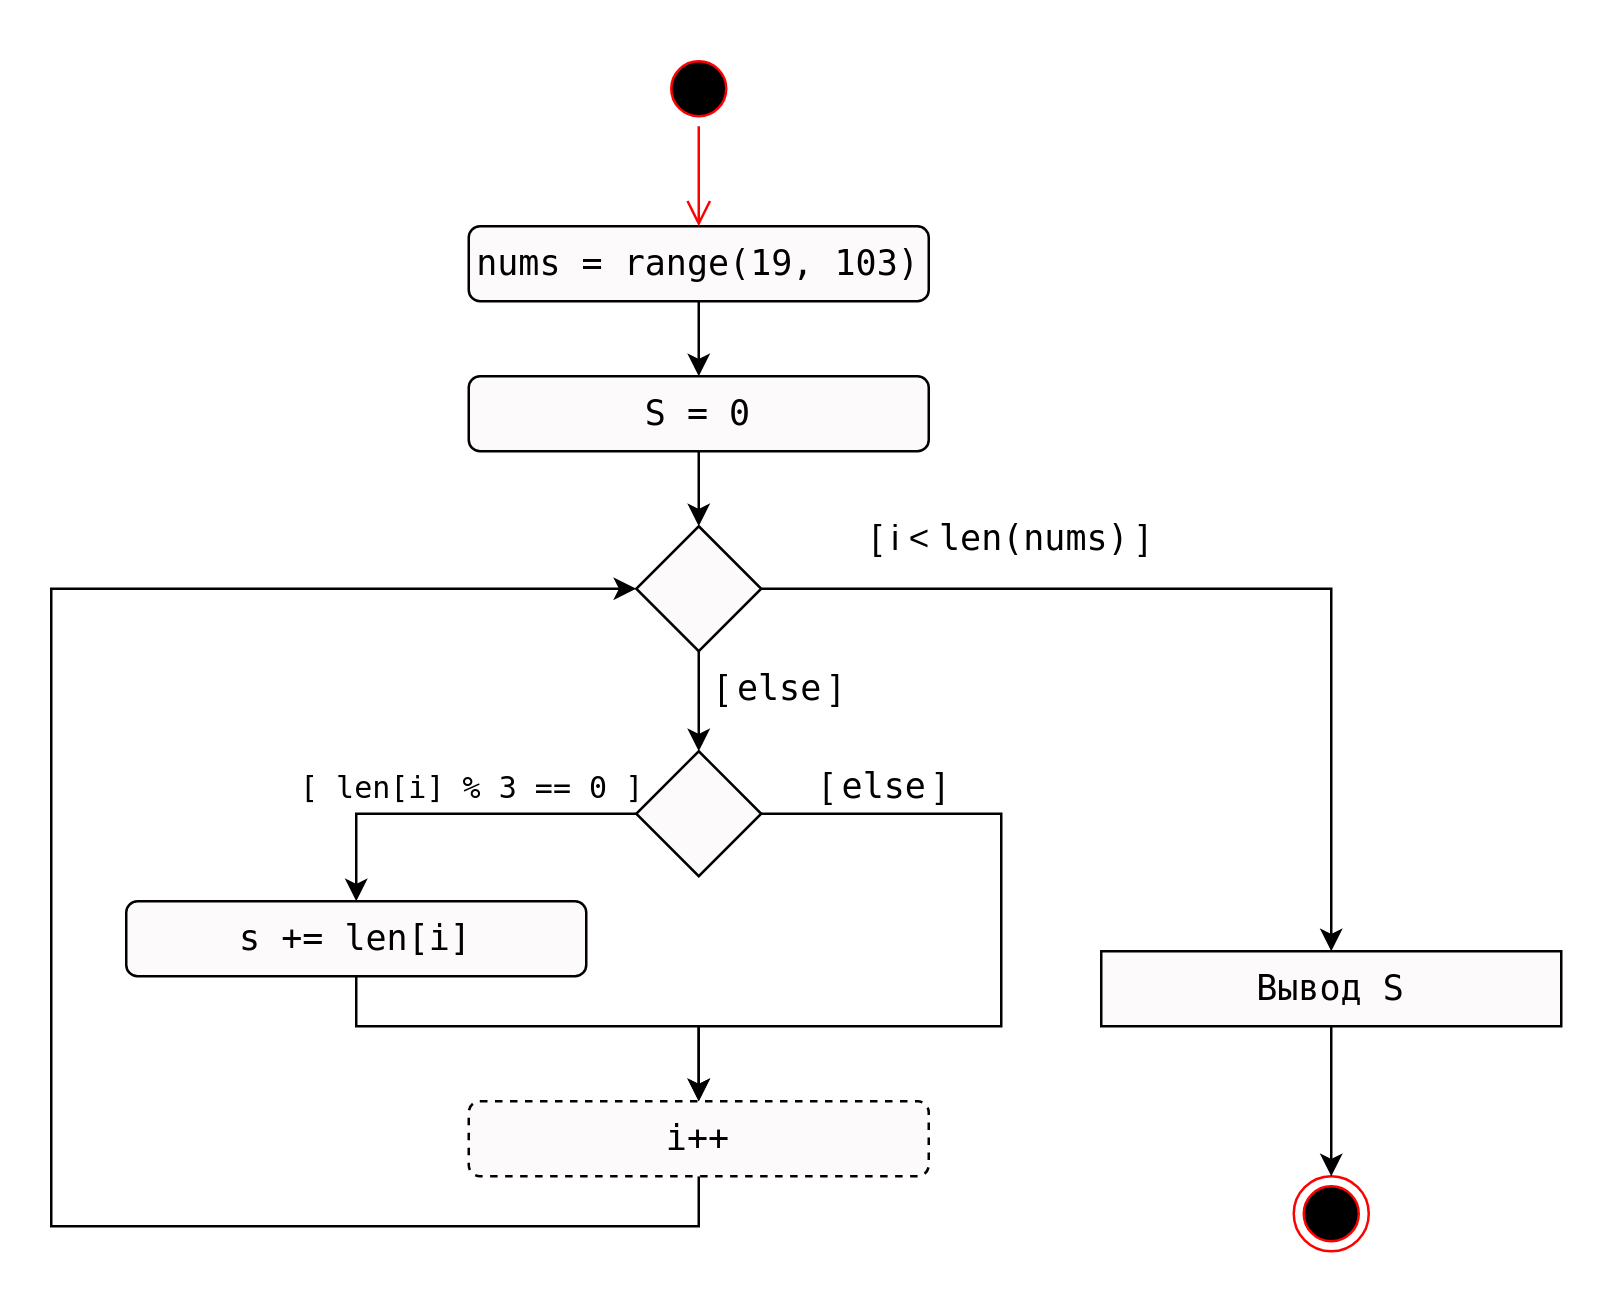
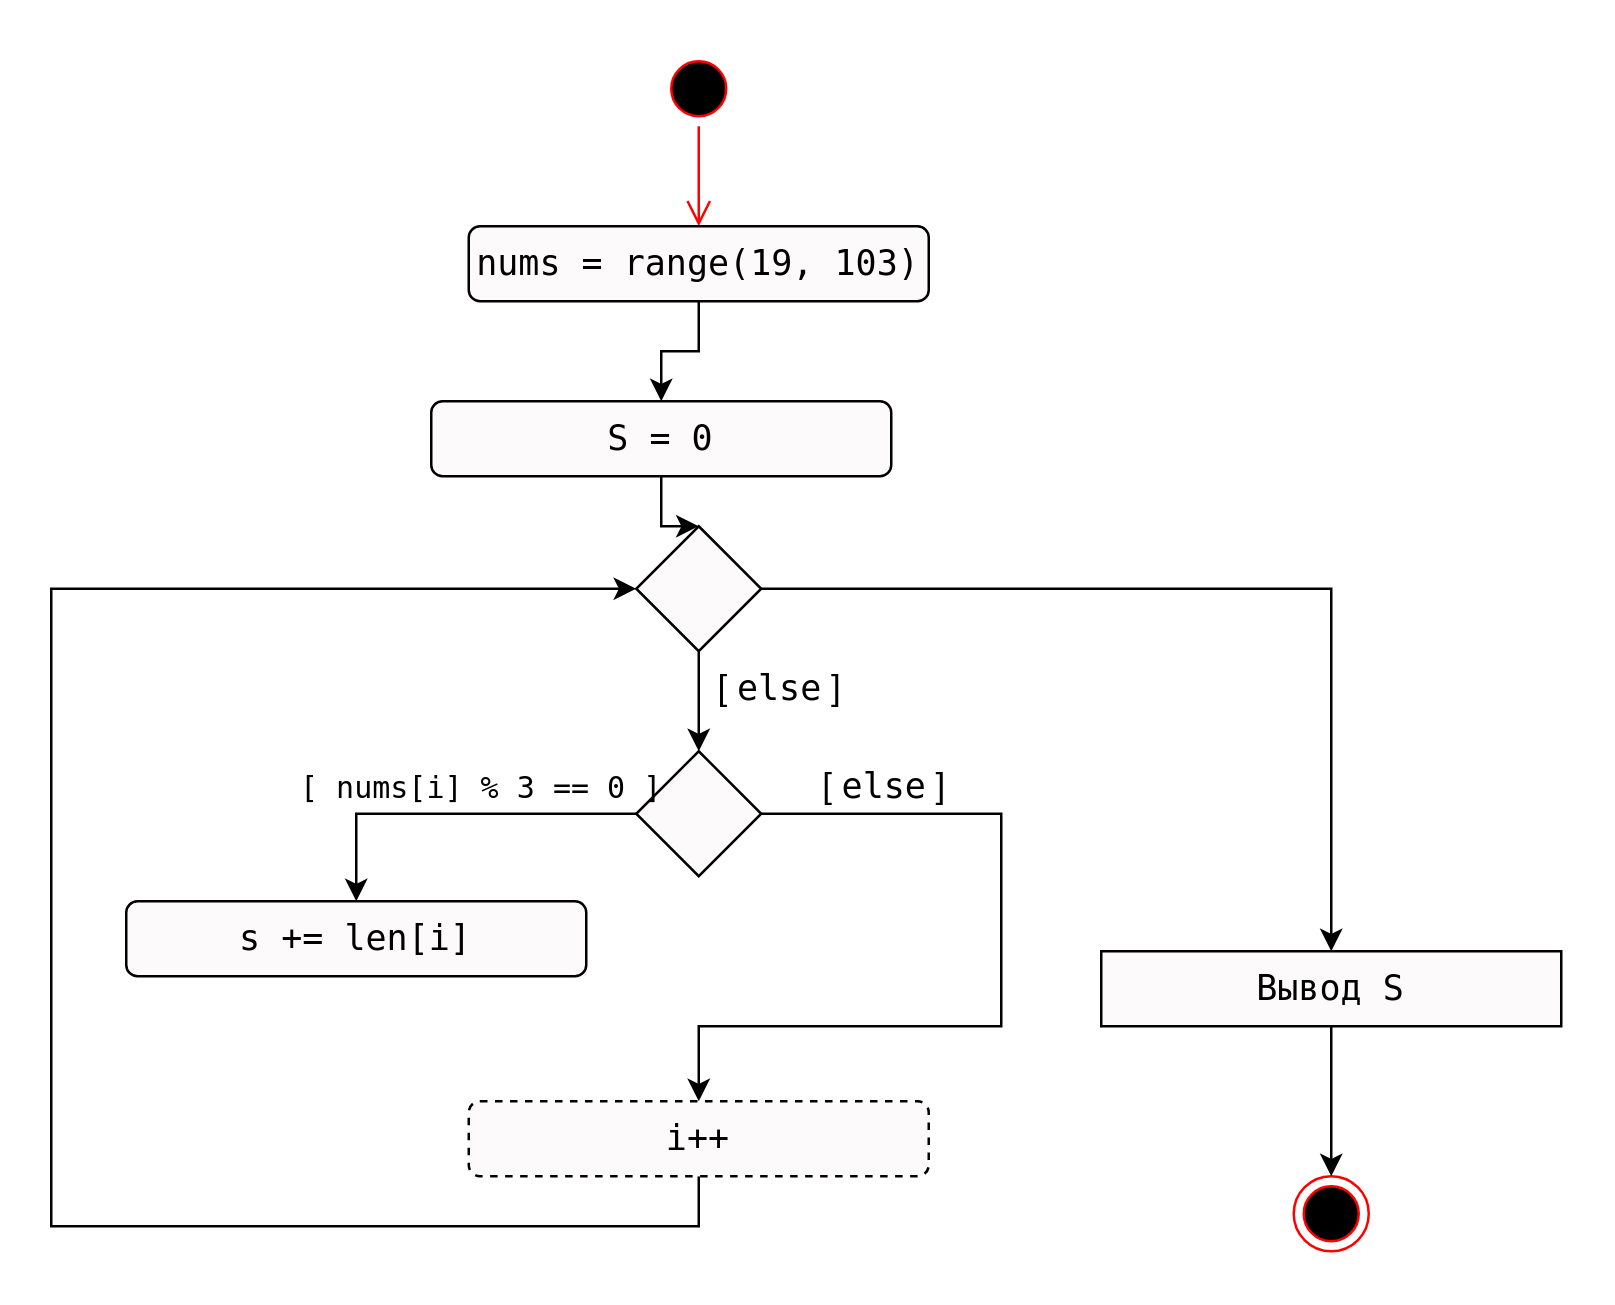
(699, 414) -> (661, 439)
(1011, 539) -> none
(430, 789) -> (442, 789)
(499, 1026) -> none
